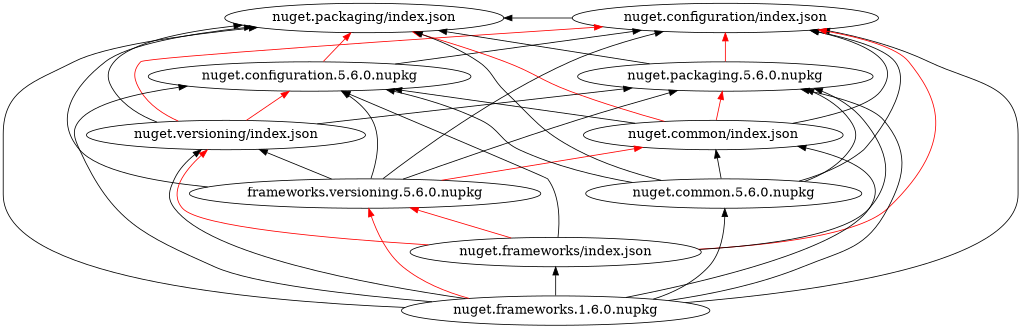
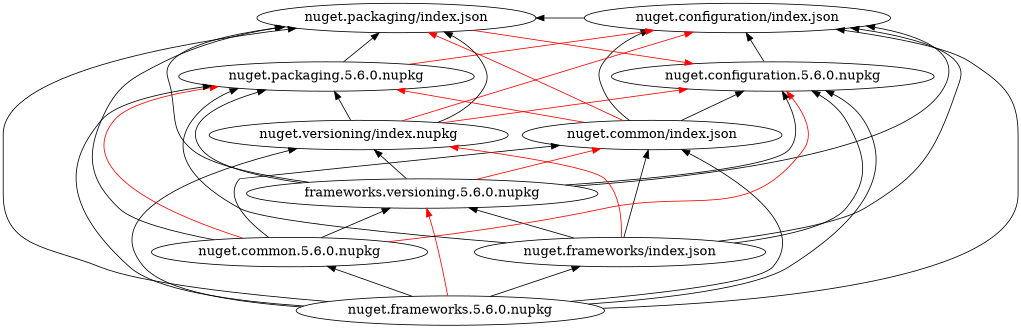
(334, 50) -> (579, 46)
(894, 104) -> (355, 223)
(226, 135) -> (359, 135)
(855, 140) -> (112, 166)
(515, 148) -> (644, 203)
(909, 186) -> (919, 166)
none -> (635, 197)
(465, 224) -> (535, 227)
(556, 311) -> (450, 311)
